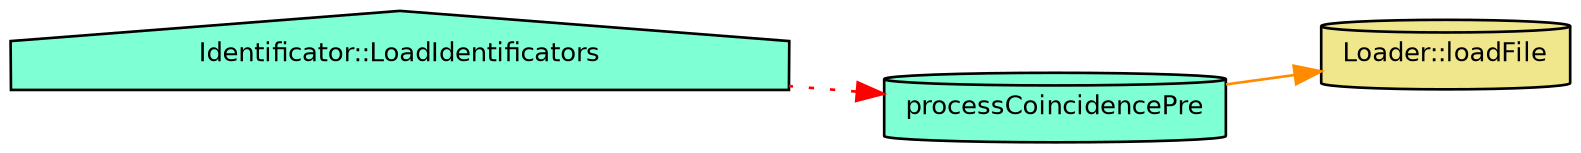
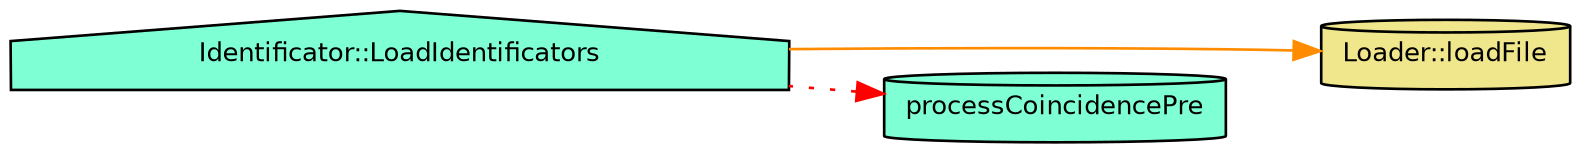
(1260, 80) -> (1041, 48)
